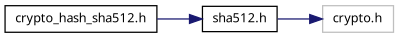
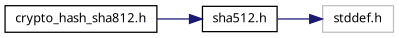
(81, 19) -> (81, 19)
(358, 19) -> (358, 19)
